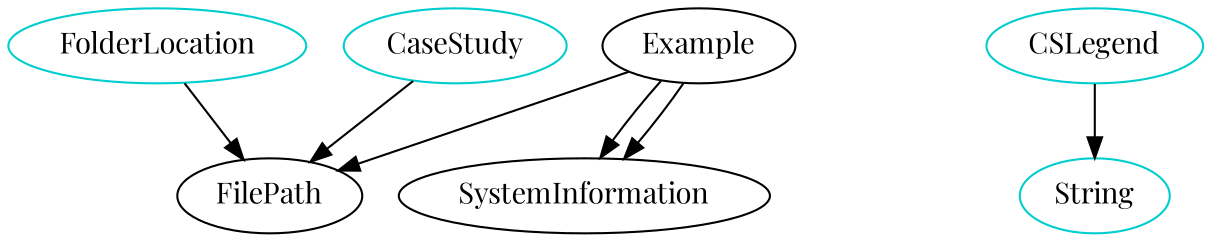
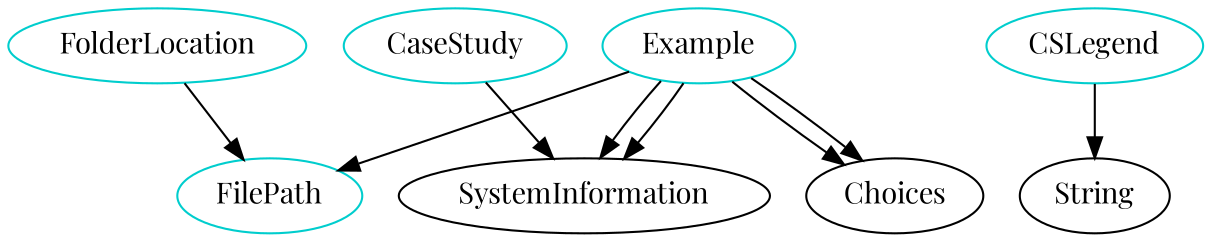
(699, 46) -> (699, 46)
(370, 115) -> (522, 123)
(270, 196) -> (270, 196)
none -> (895, 196)
(1095, 196) -> (1095, 196)
